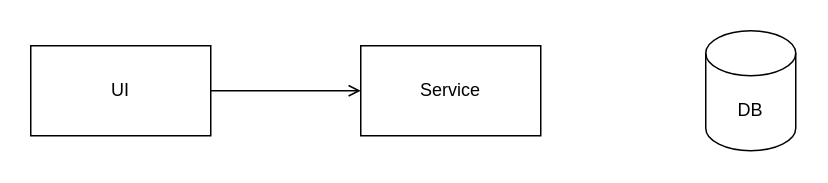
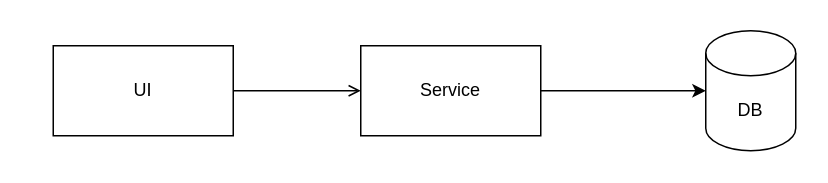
(121, 91) -> (143, 91)
none -> (618, 91)
